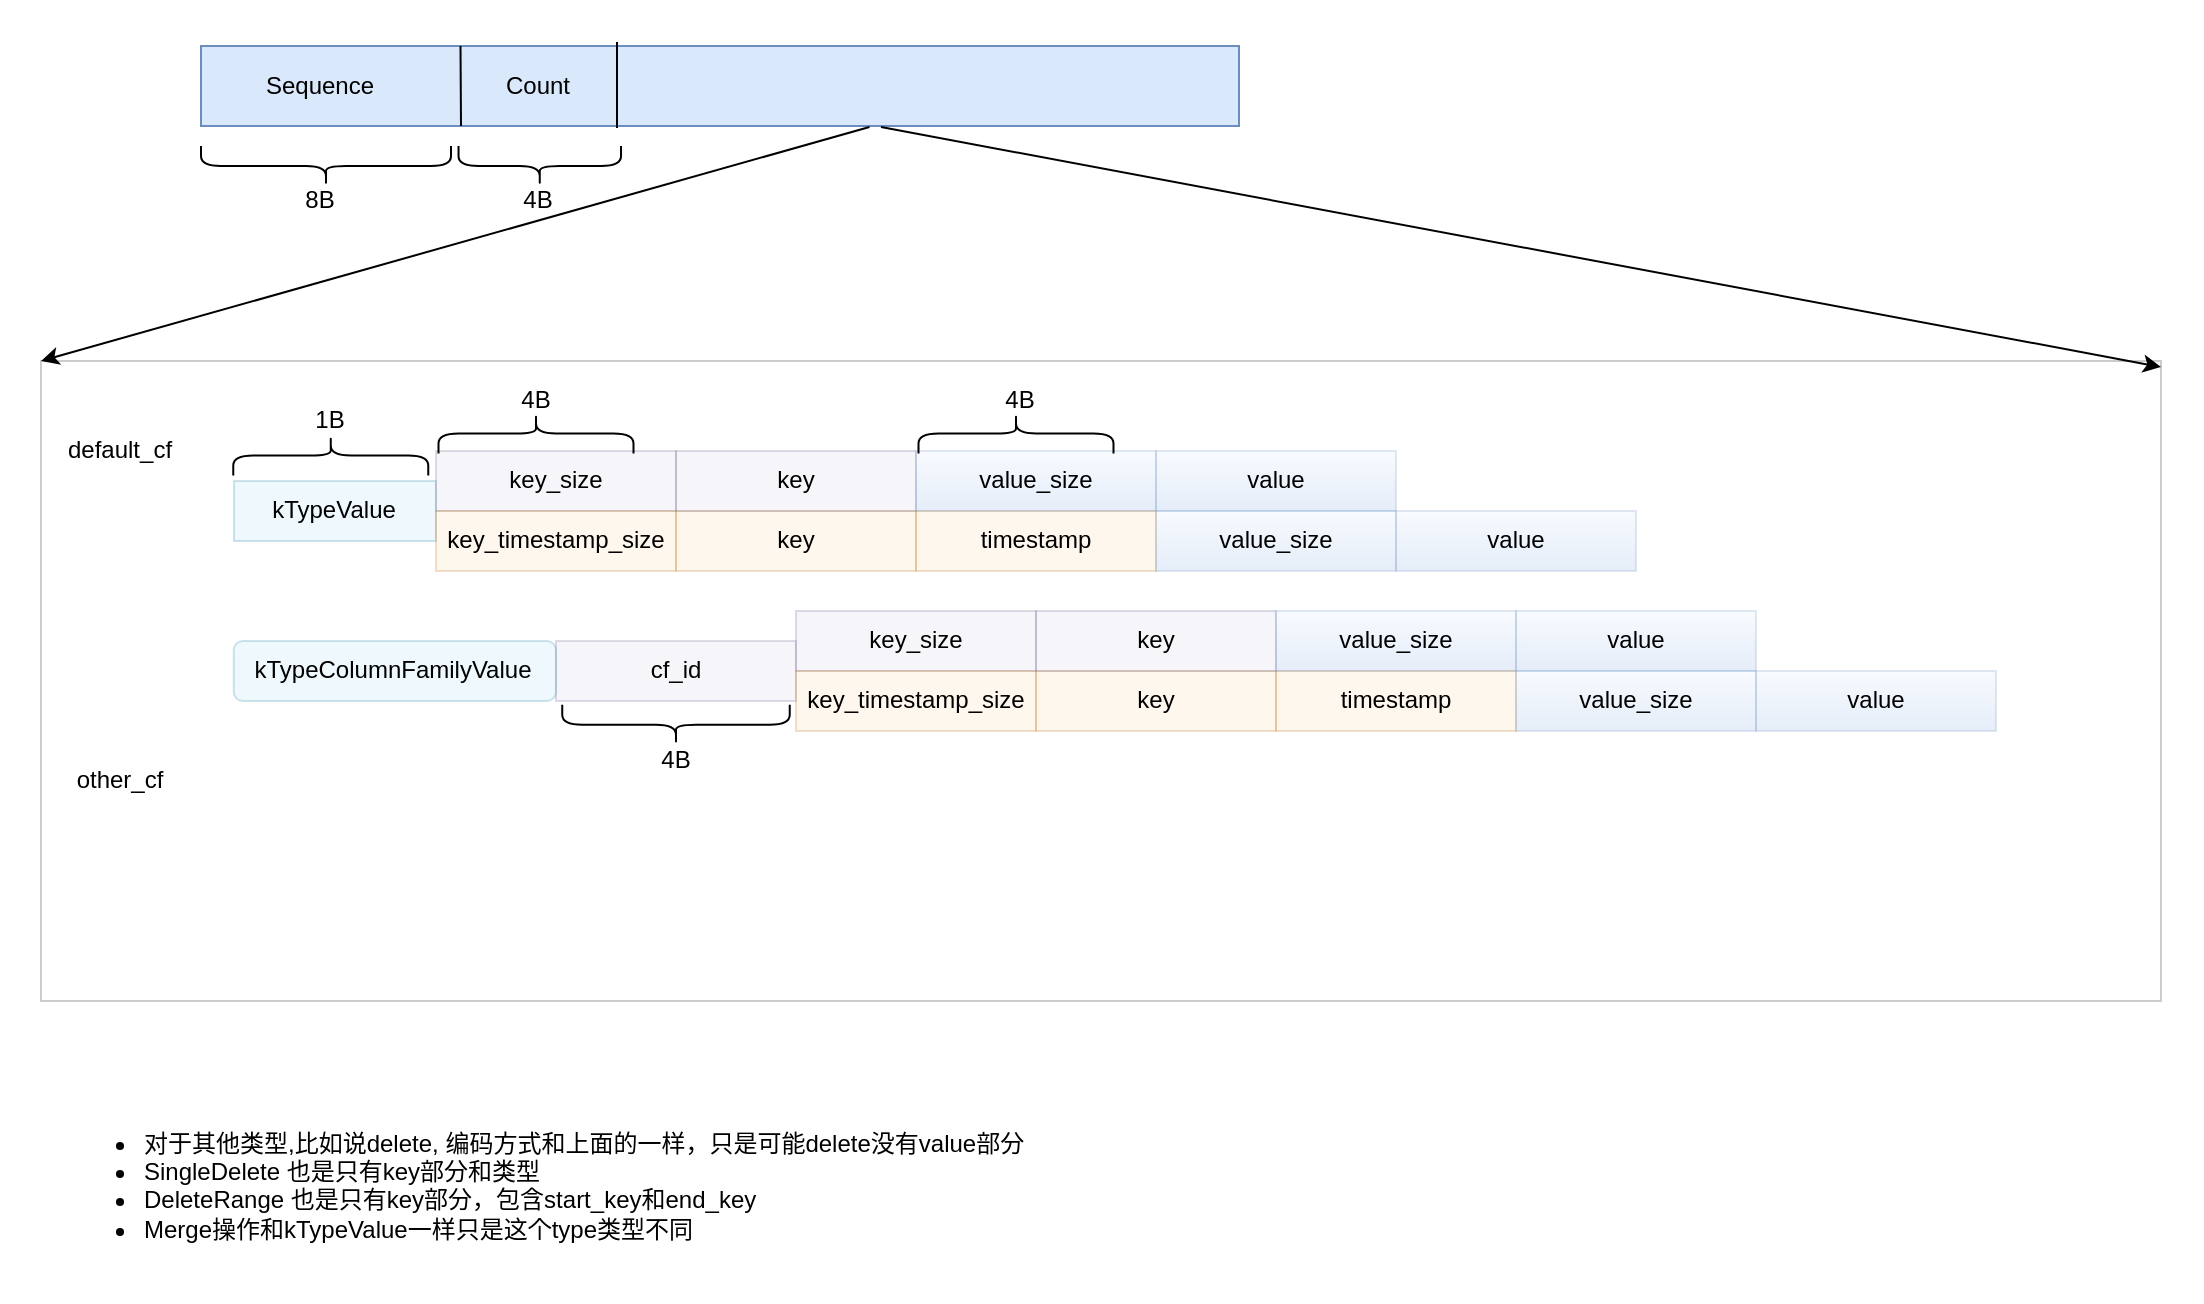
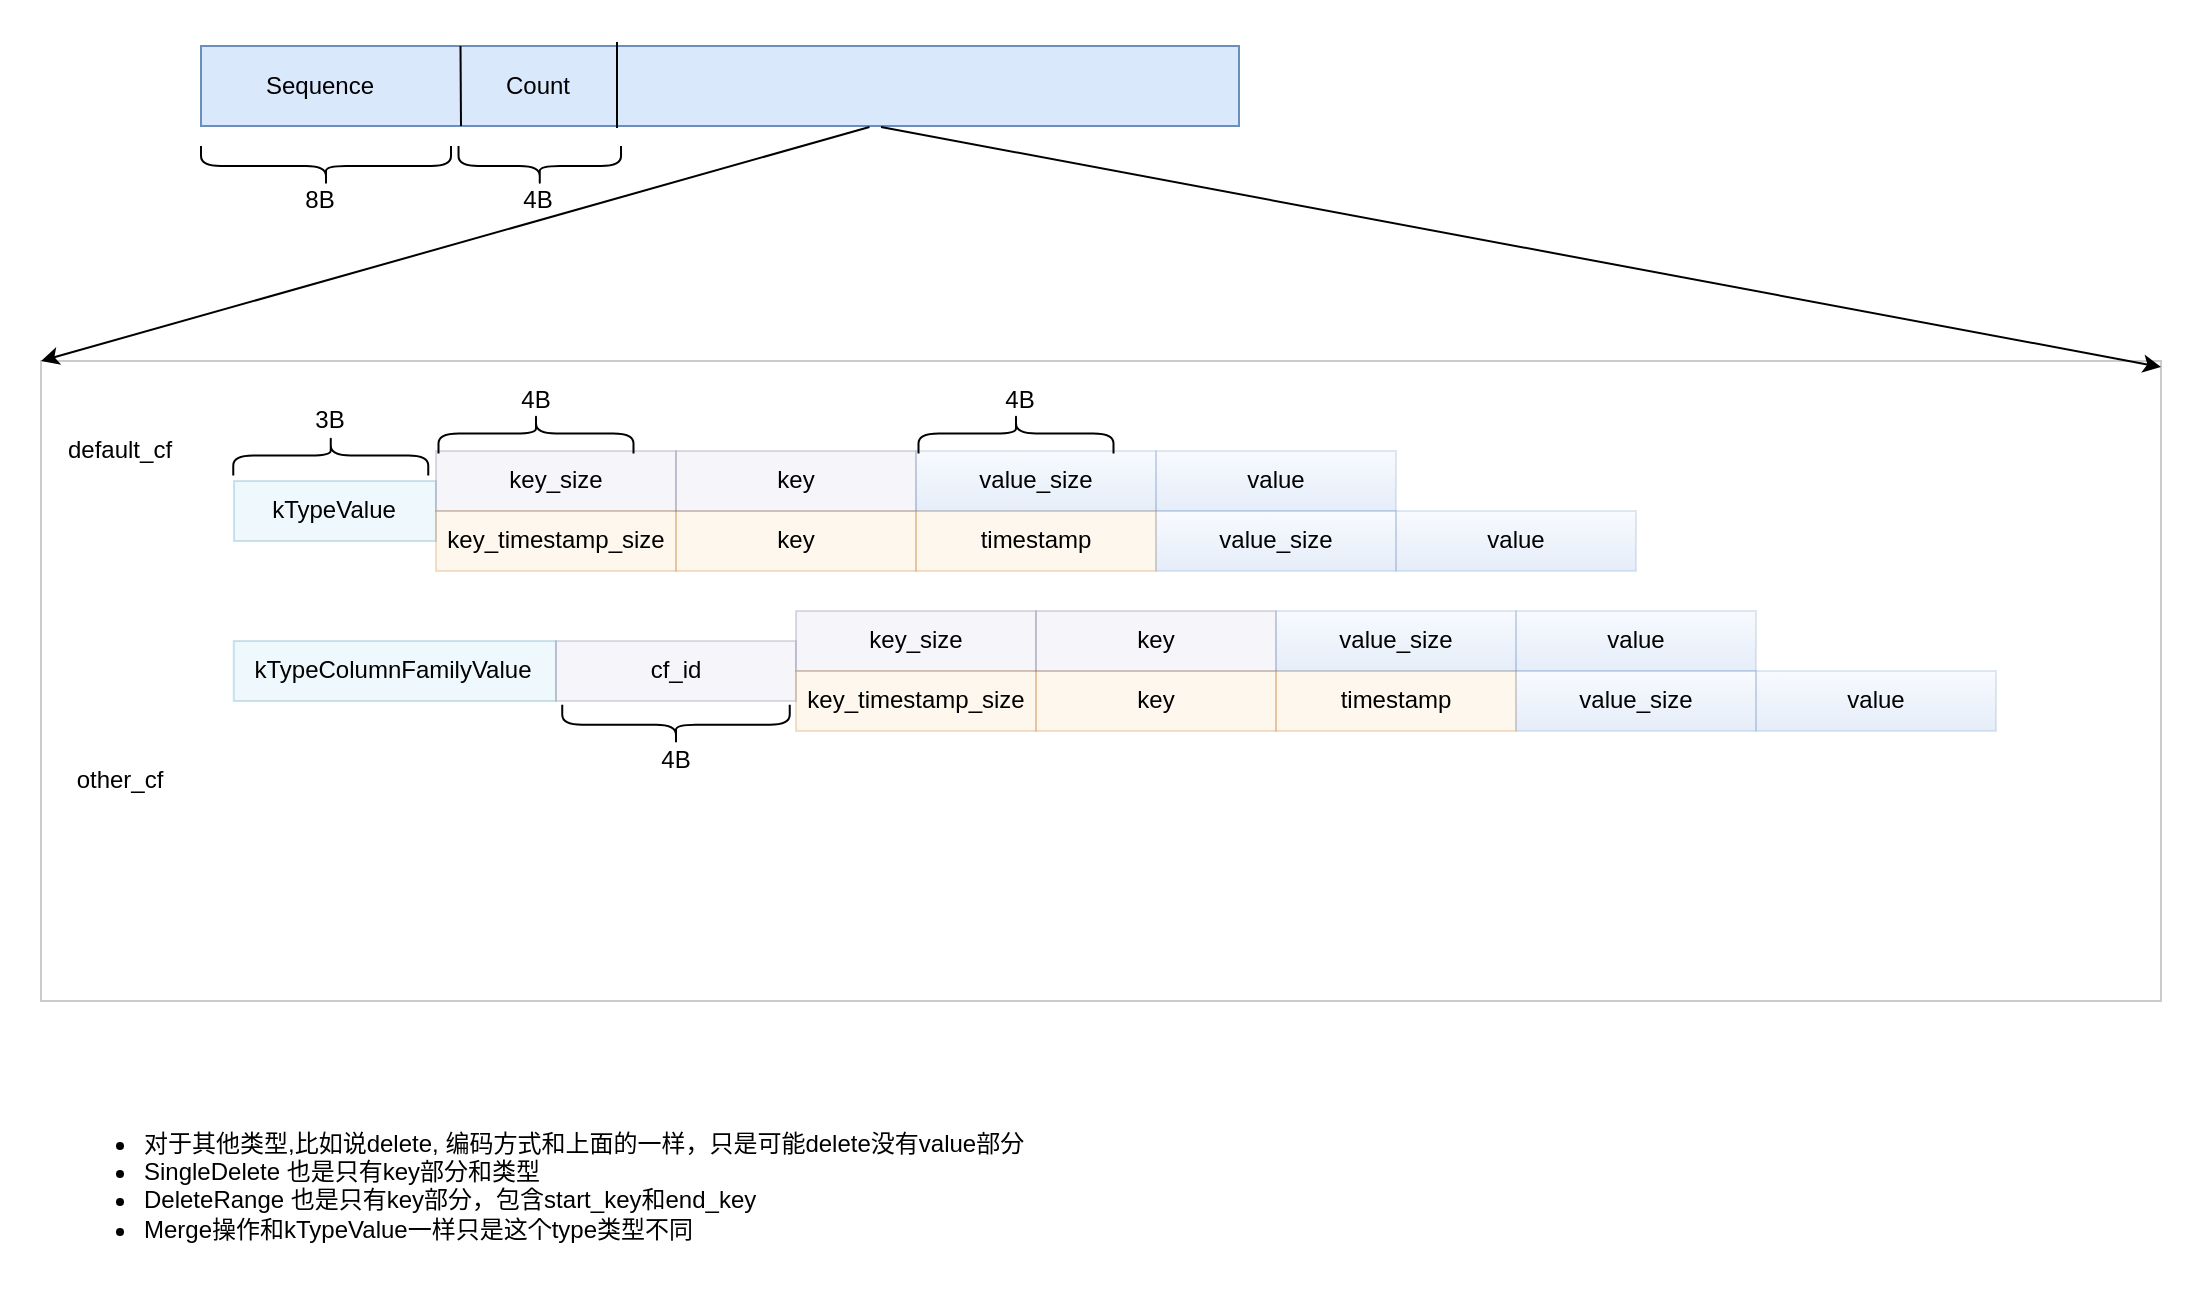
(331, 421) -> (331, 421)
(395, 671) -> (395, 671)
